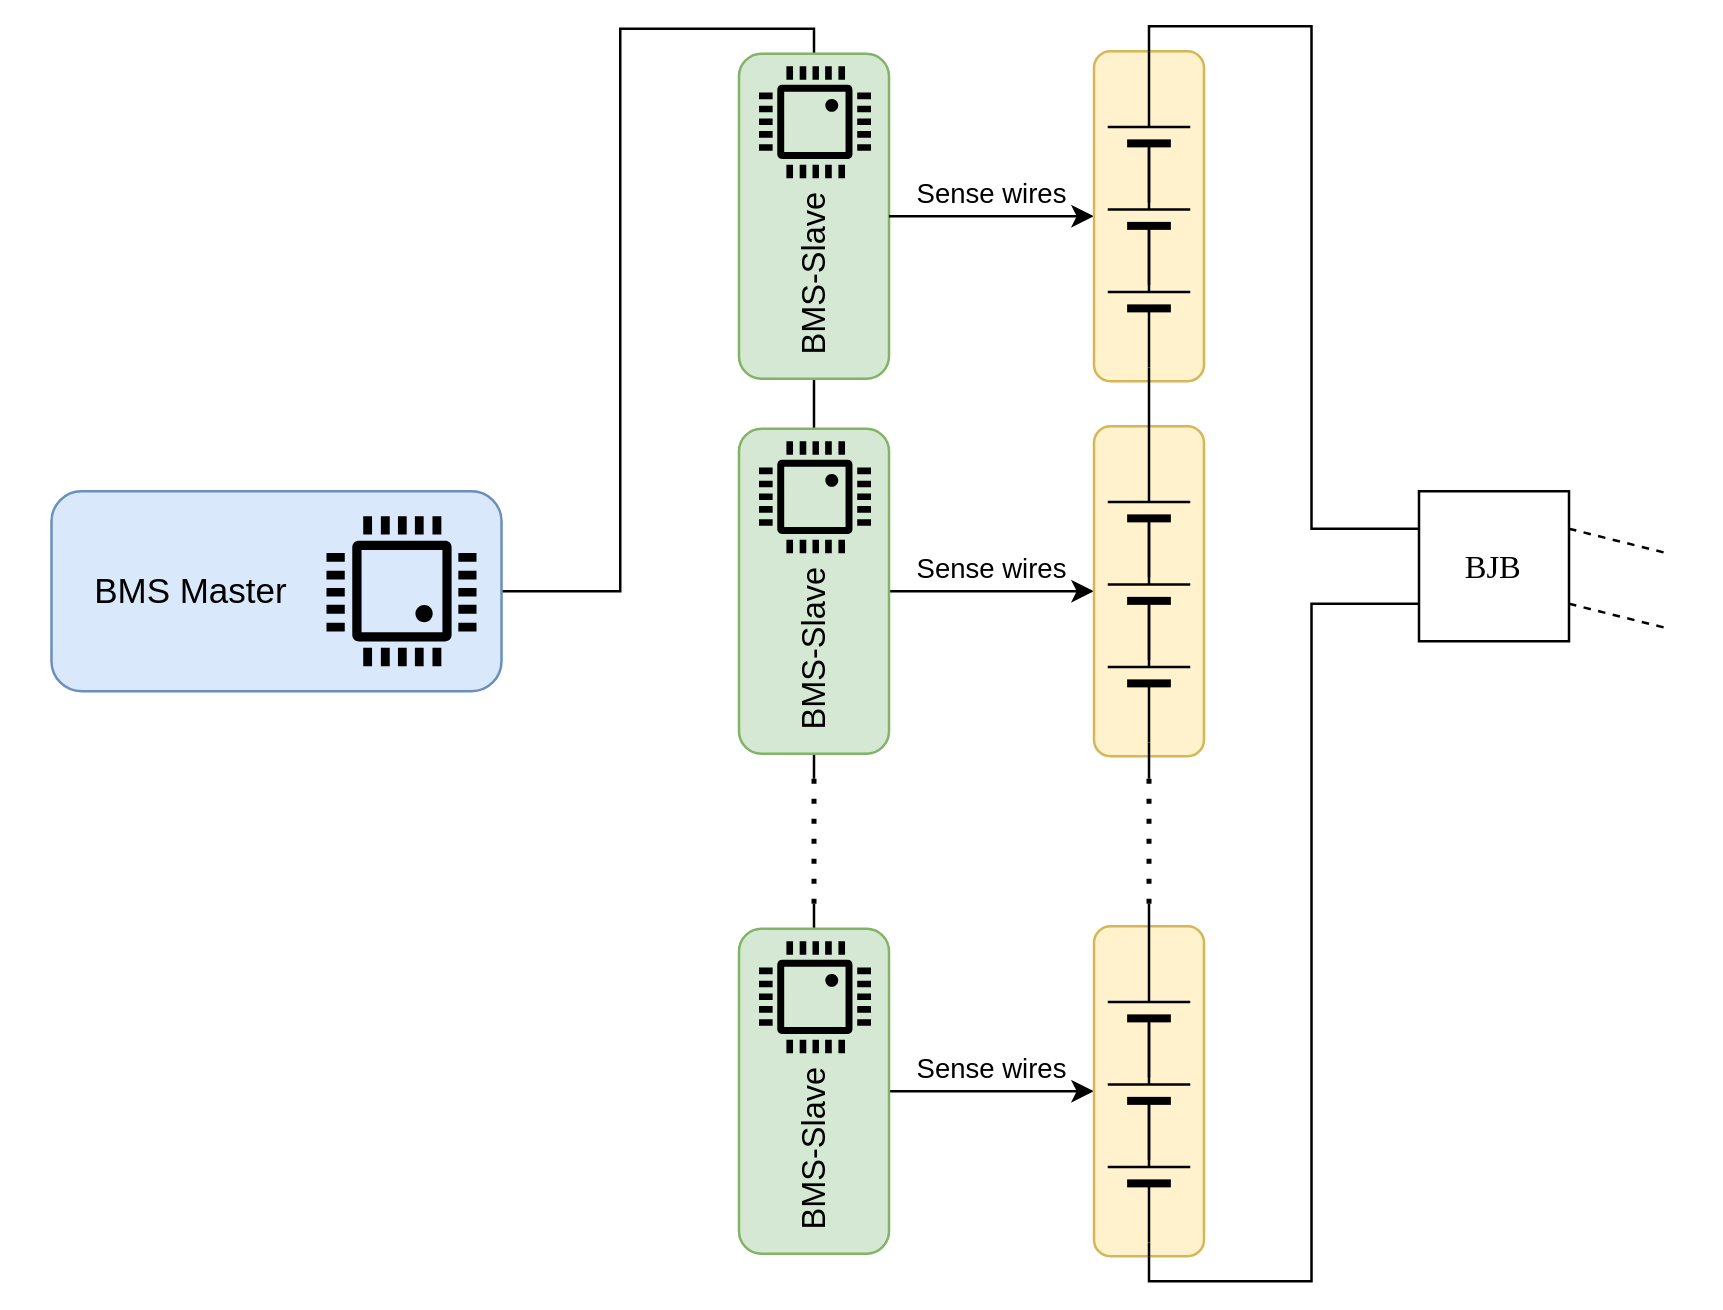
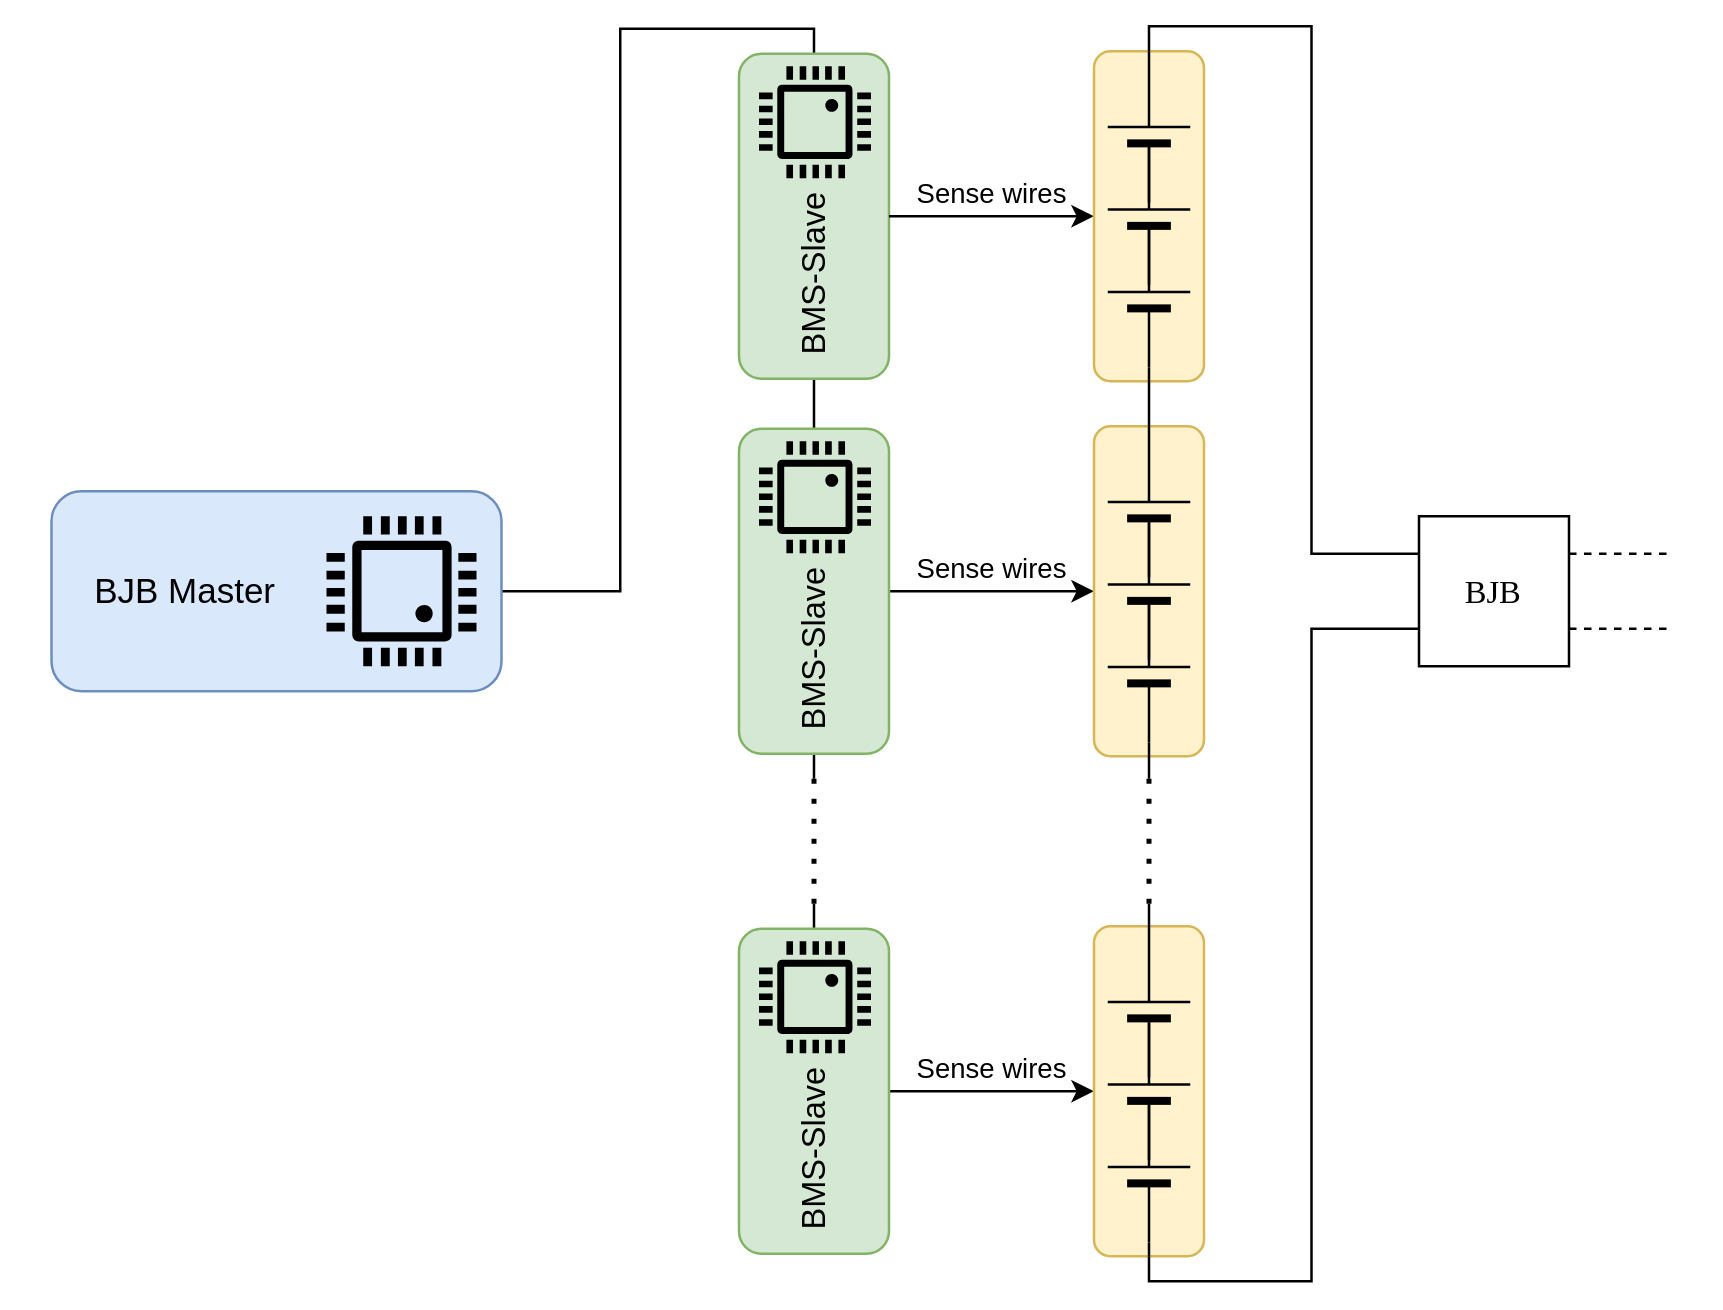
(1494, 566) -> (1494, 591)
(150, 591) -> (150, 591)
